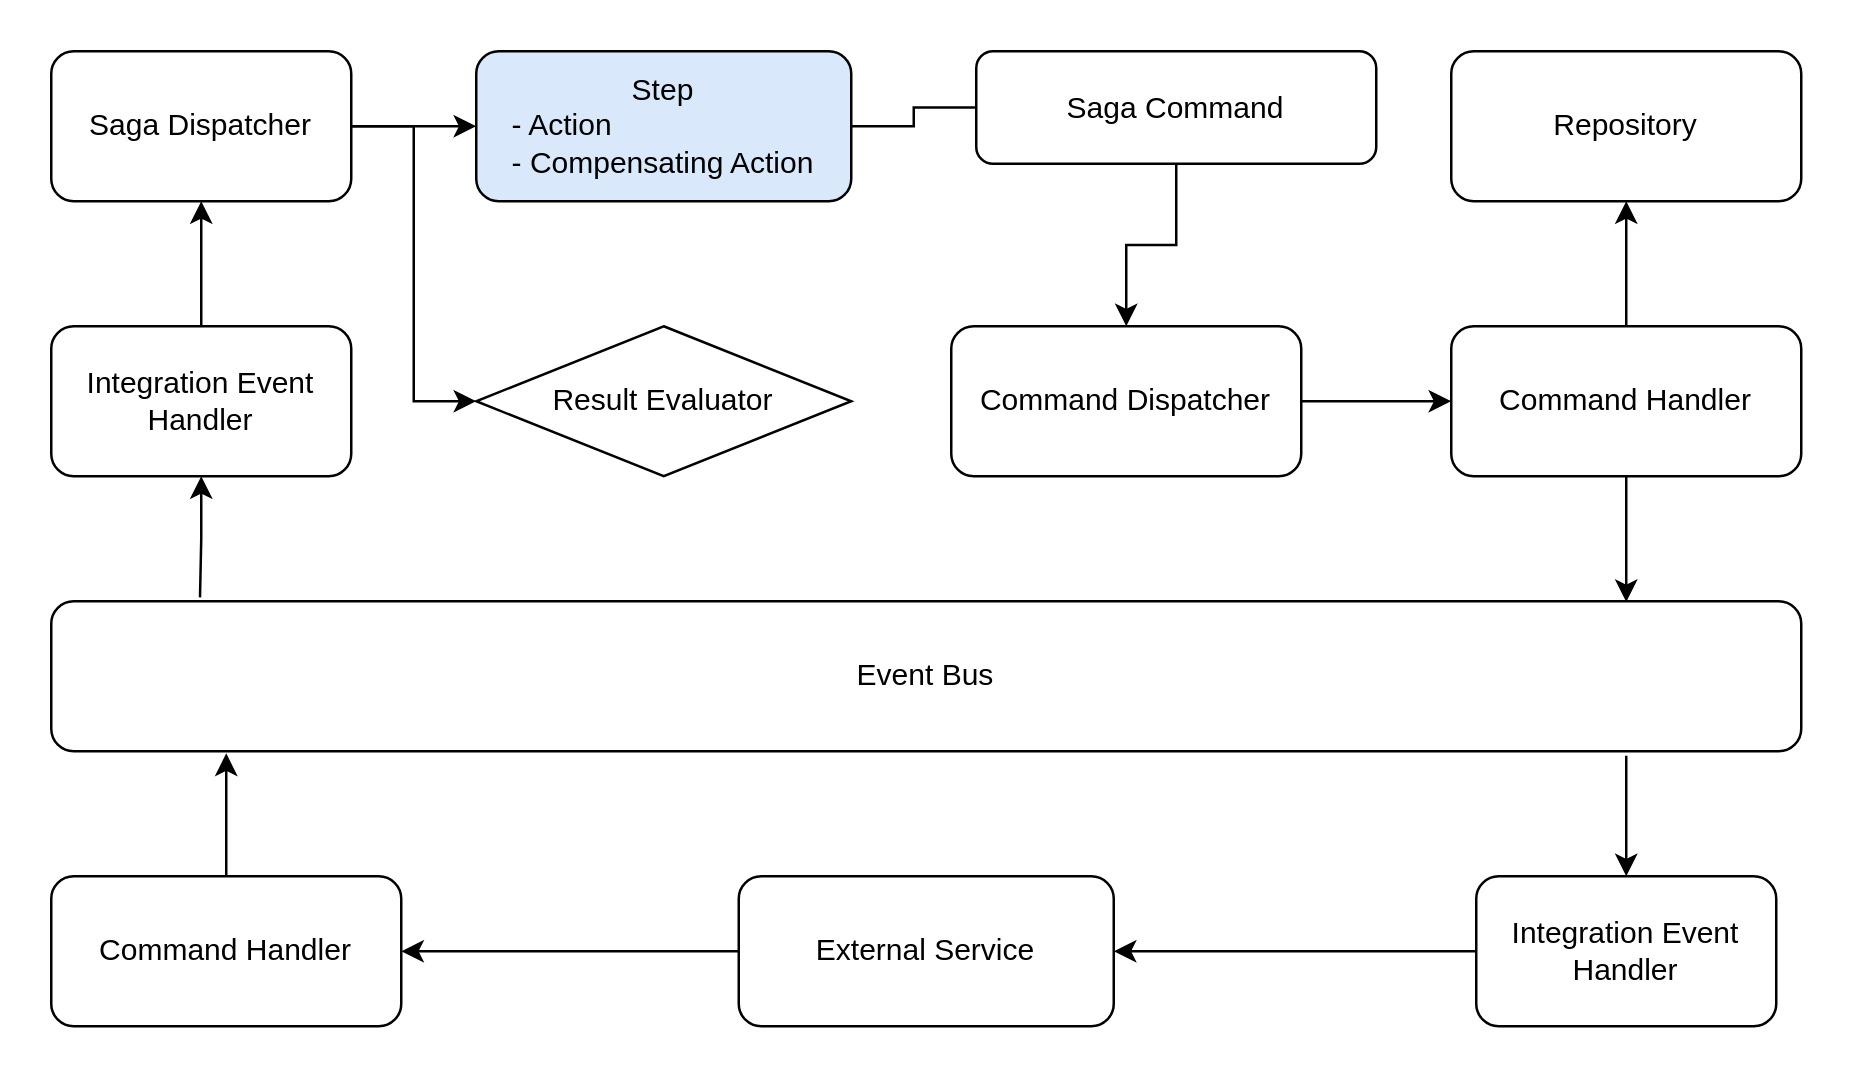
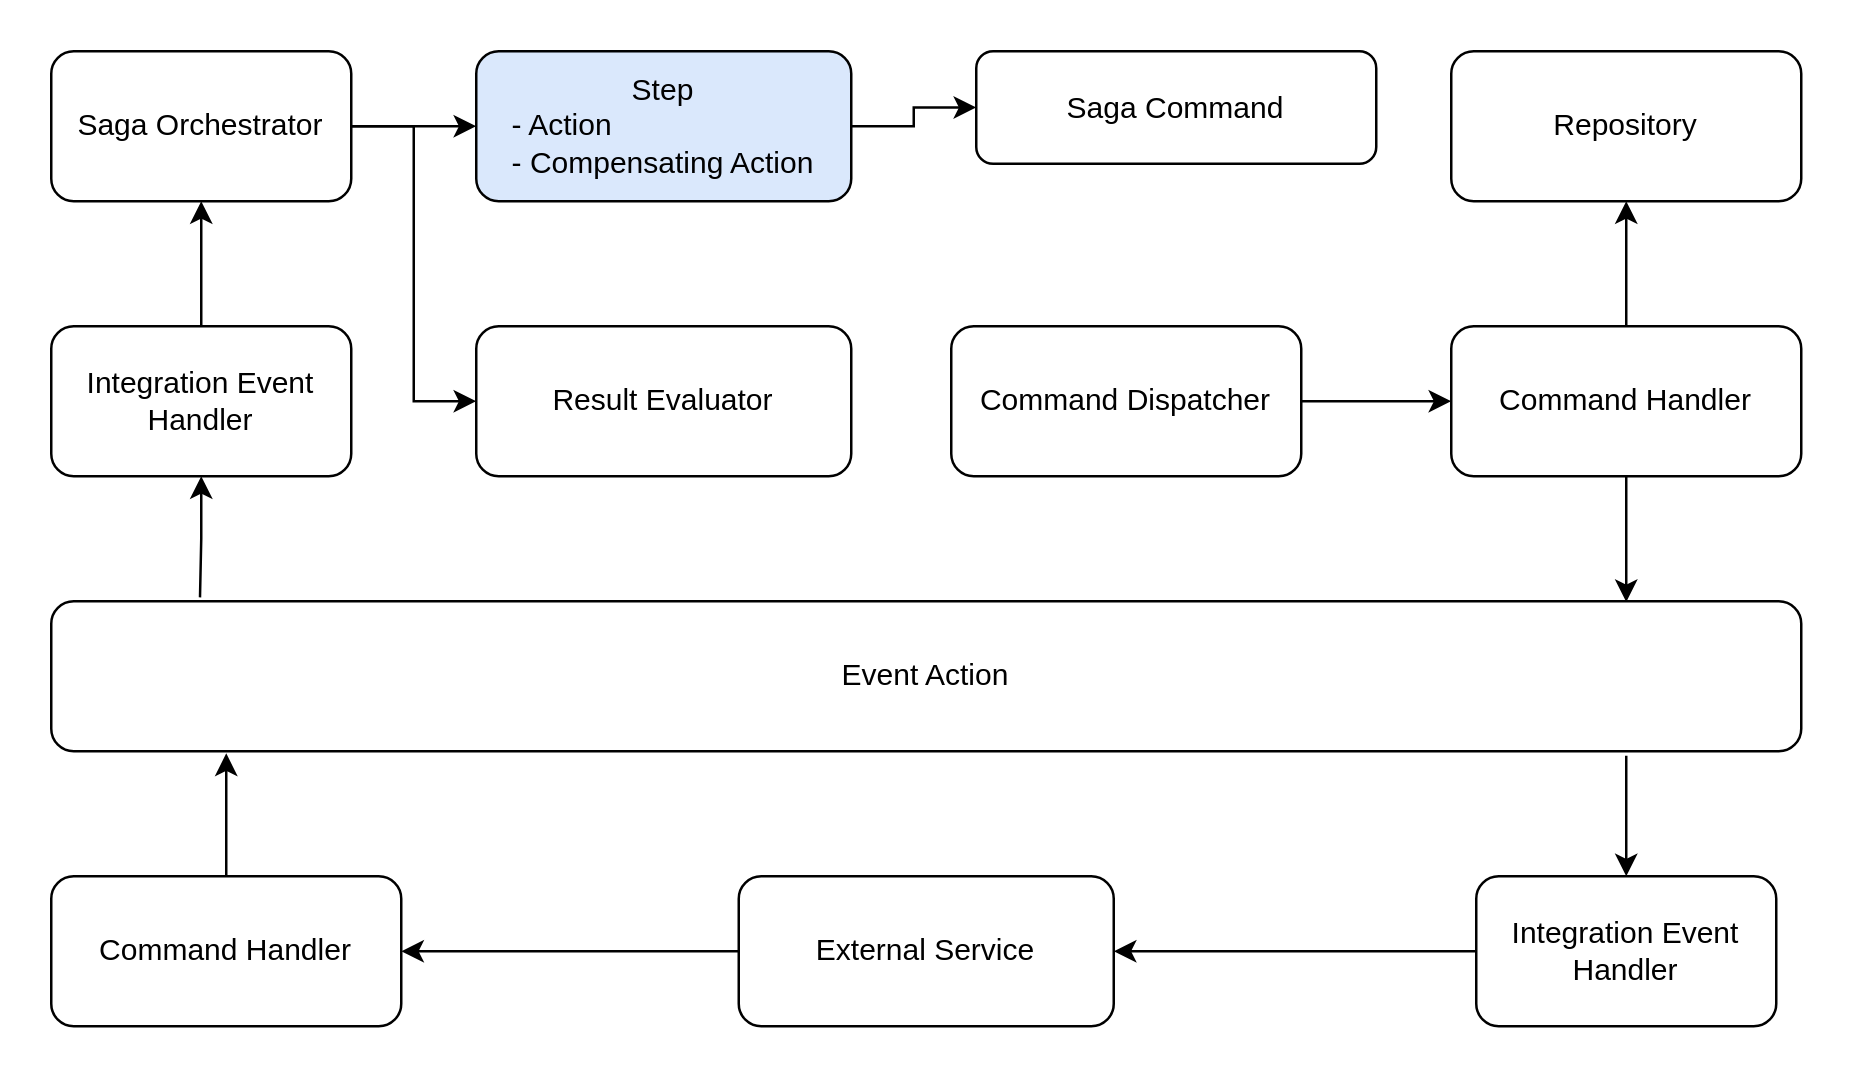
(964, 108) -> (957, 108)
(201, 126) -> (201, 126)
(1159, 245) -> none
(664, 401) -> (664, 401)
(926, 676) -> (926, 676)
